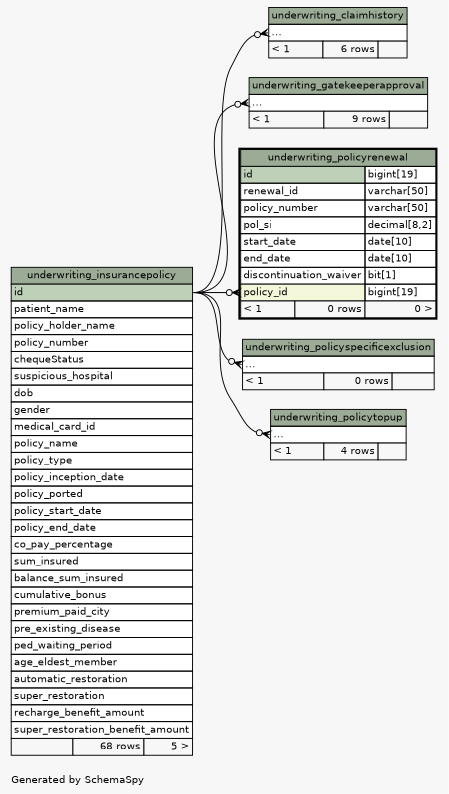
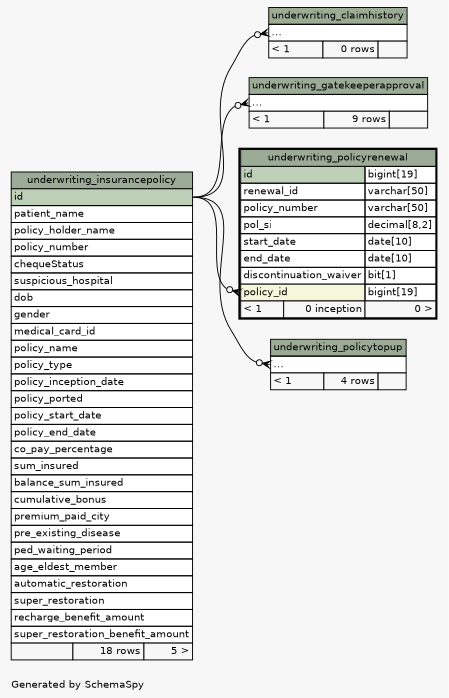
(358, 49) -> (358, 49)
(345, 309) -> (334, 309)
(338, 365) -> none
(121, 746) -> (121, 651)
